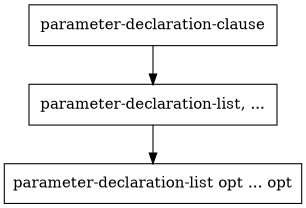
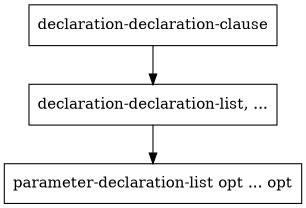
(153, 25) -> (153, 25)
(153, 105) -> (153, 105)
